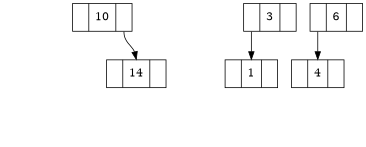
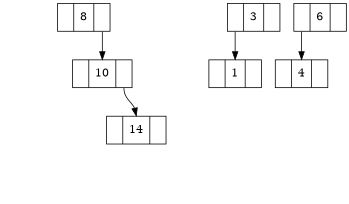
none -> (84, 17)
